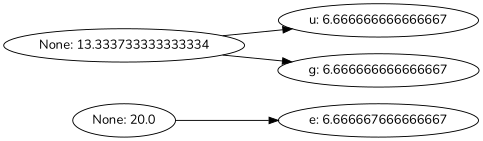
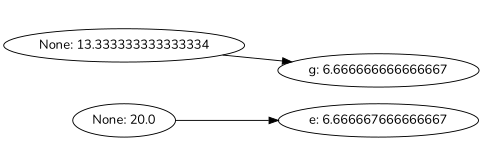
(378, 20) -> none
(124, 45) -> (124, 45)
